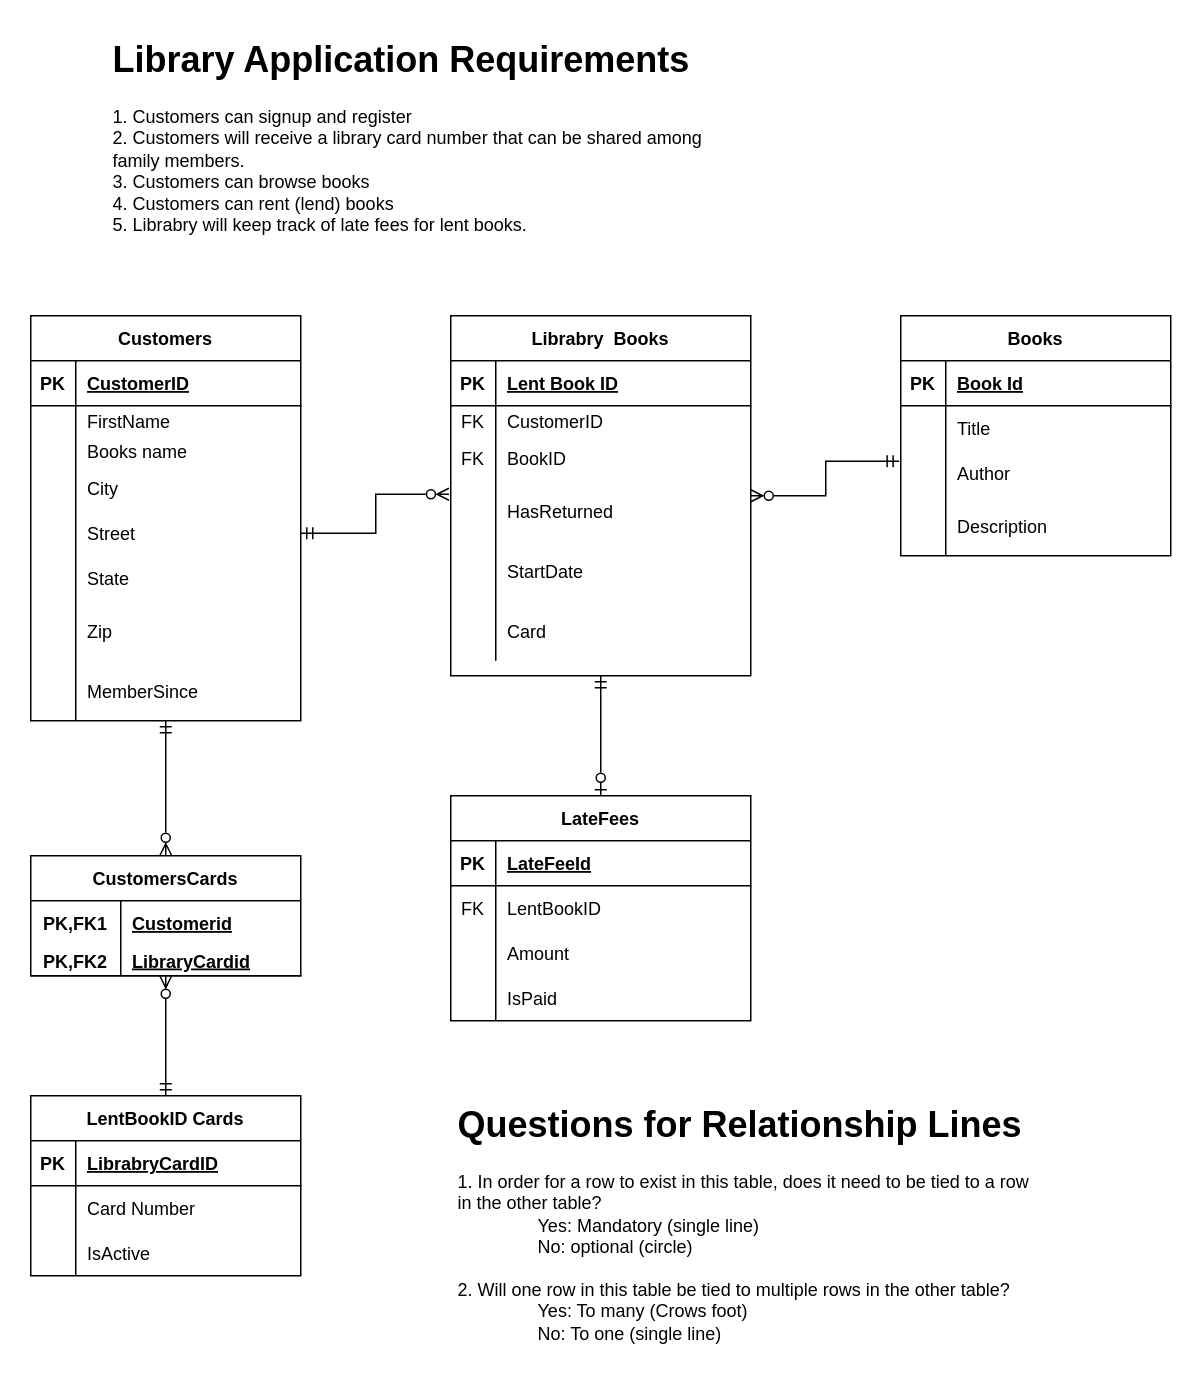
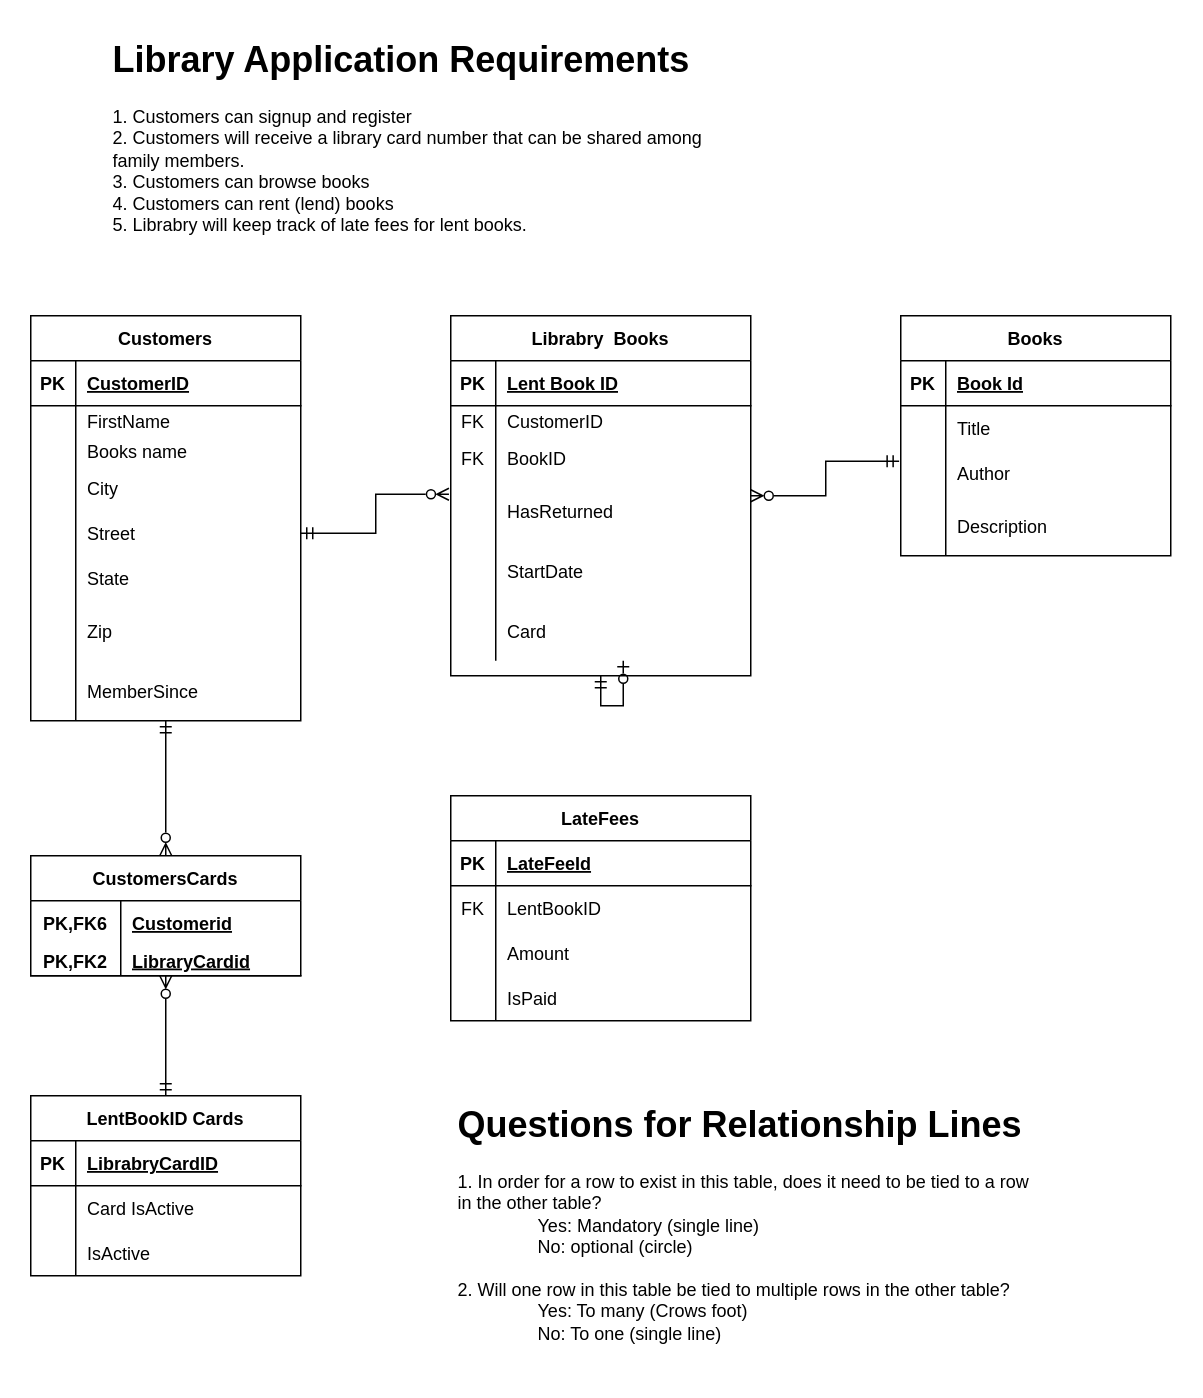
(601, 737) -> (621, 706)
(75, 924) -> (75, 924)
(140, 1209) -> (148, 1209)
